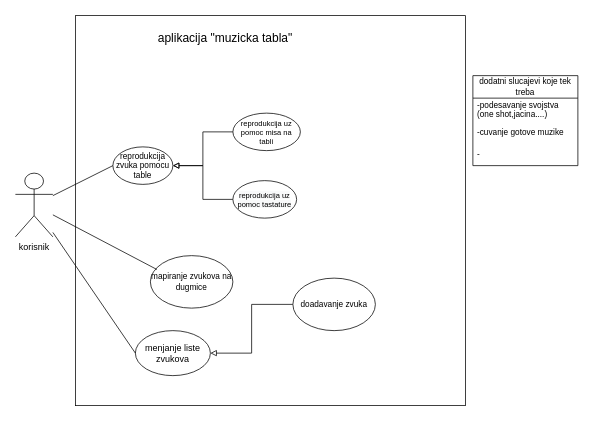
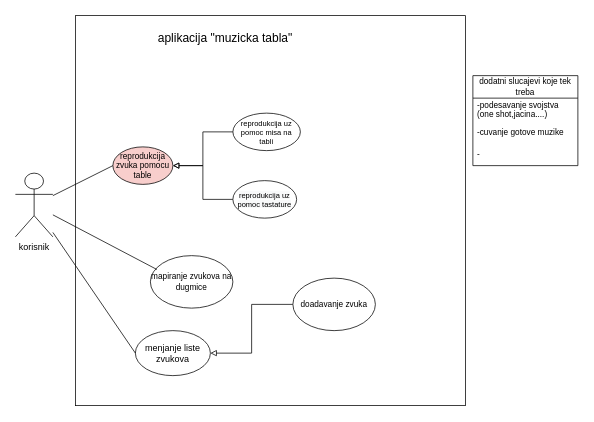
(143, 165) -> (143, 165)
